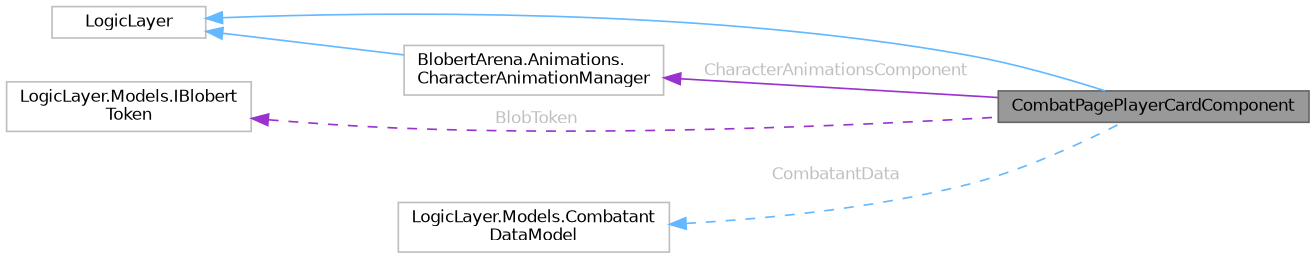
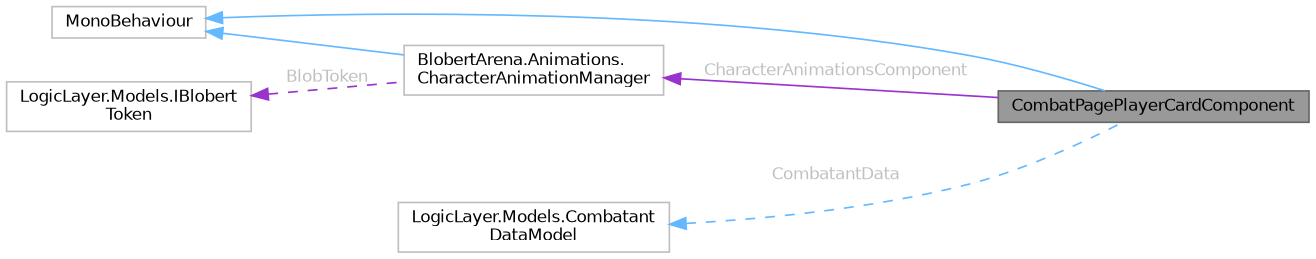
(129, 22) -> (129, 22)
(633, 131) -> (336, 88)
